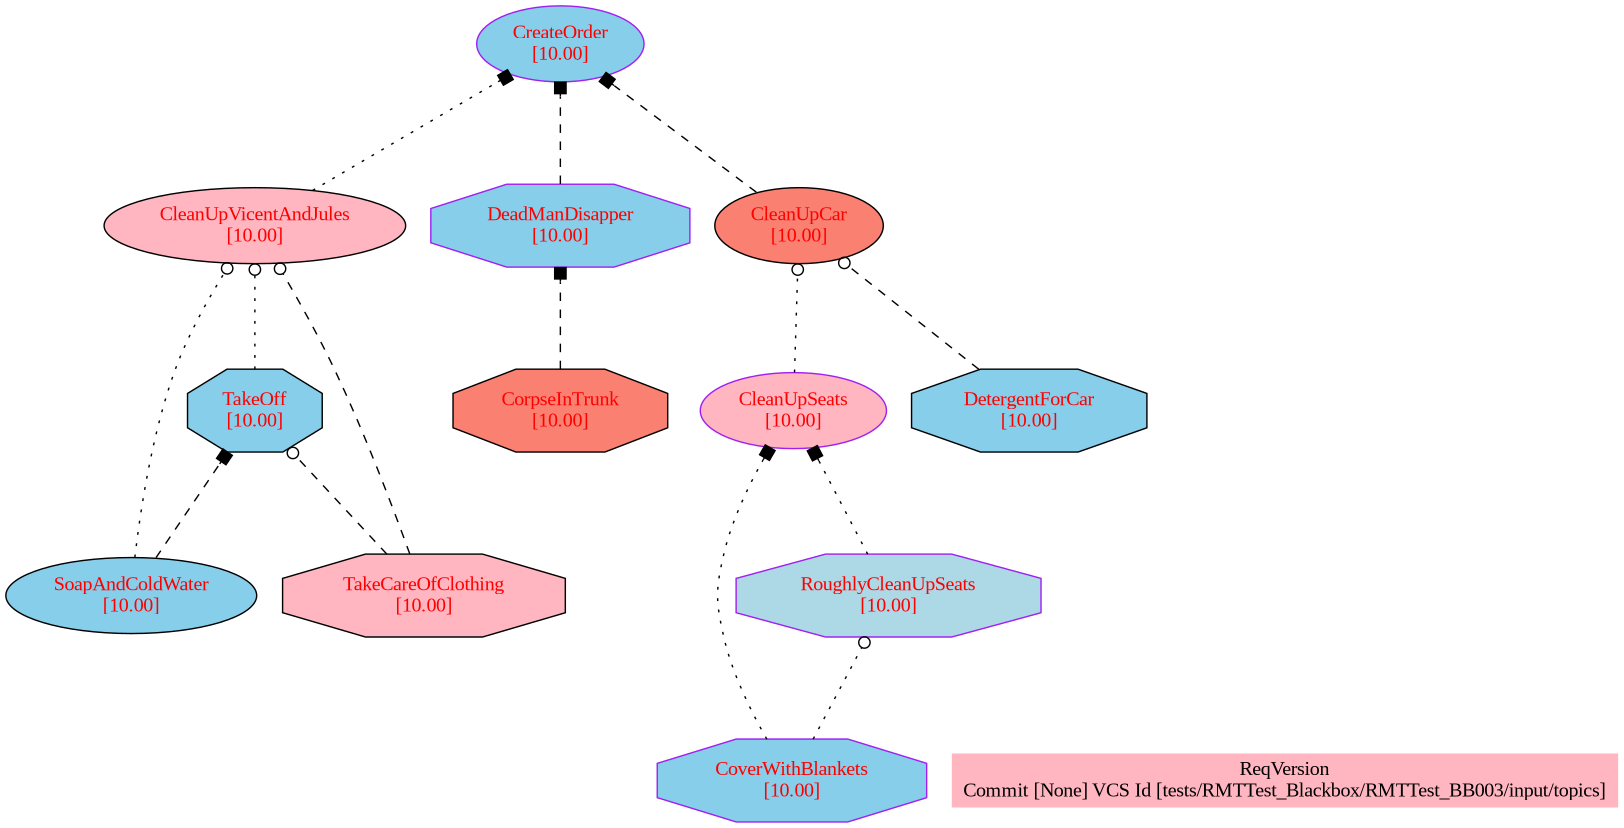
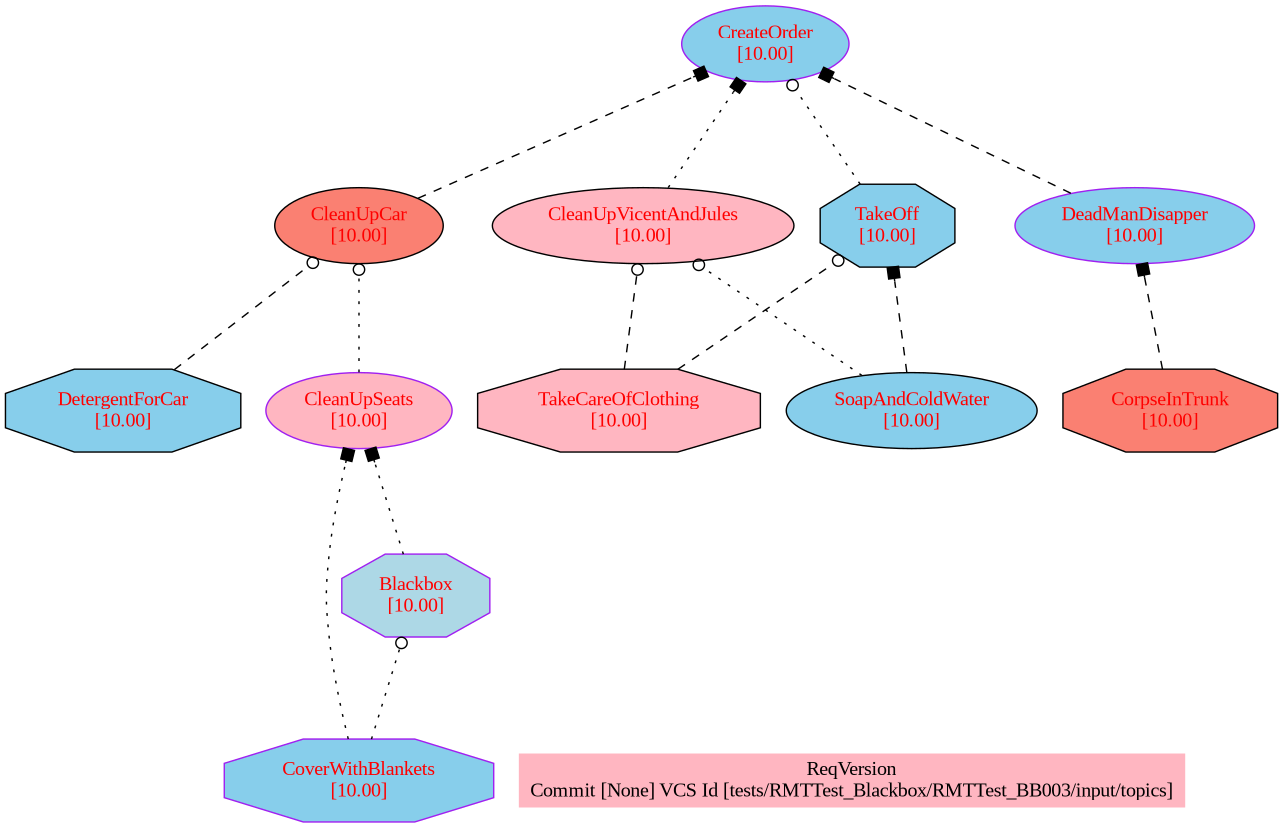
(560, 226) -> (1135, 226)
(255, 322) -> (828, 137)
(889, 596) -> (416, 596)
